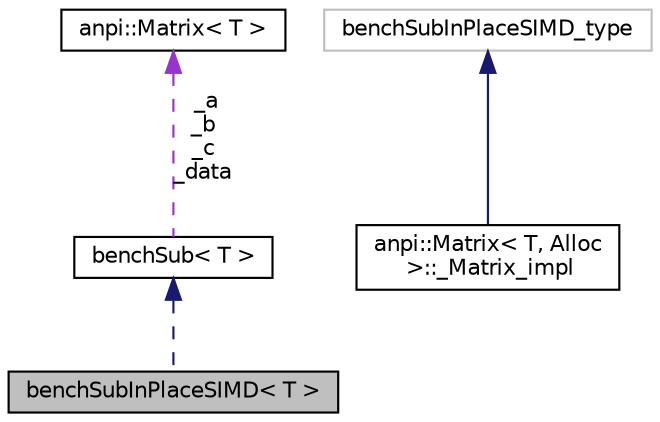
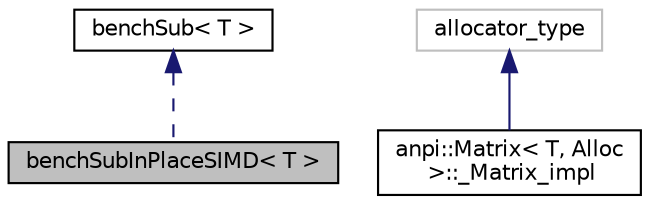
(173, 30) -> none
(488, 30) -> (509, 30)
